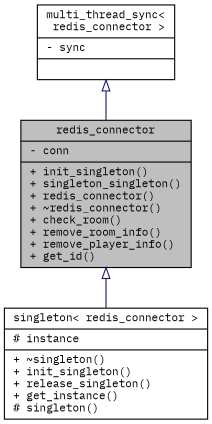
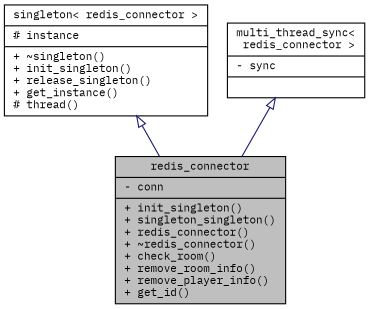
(106, 293) -> (151, 141)
(57, 408) -> (47, 105)
